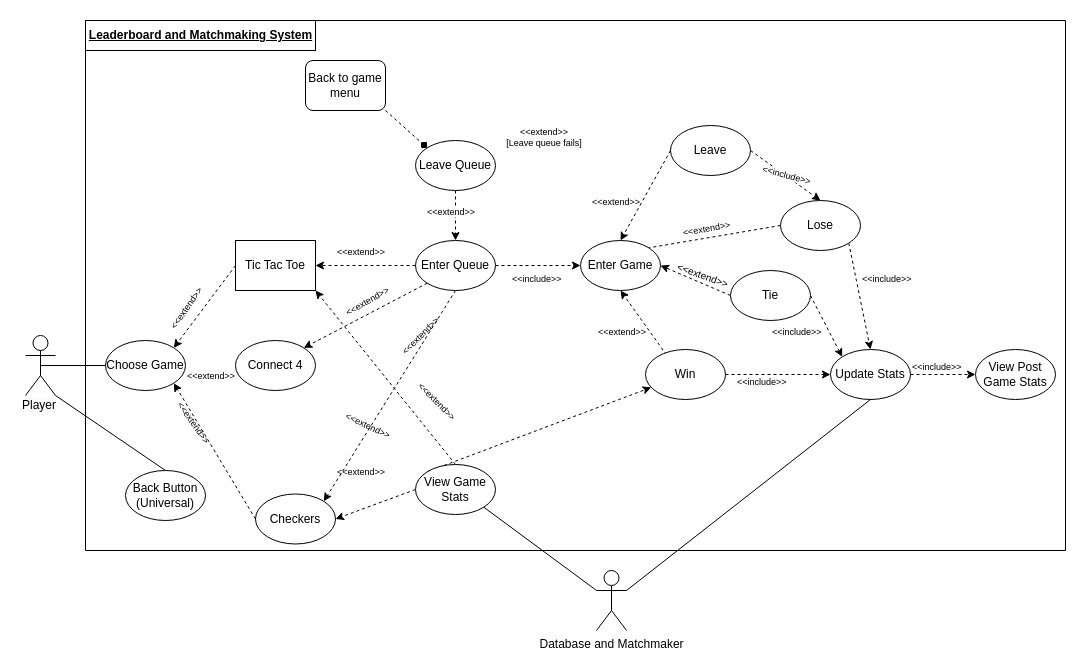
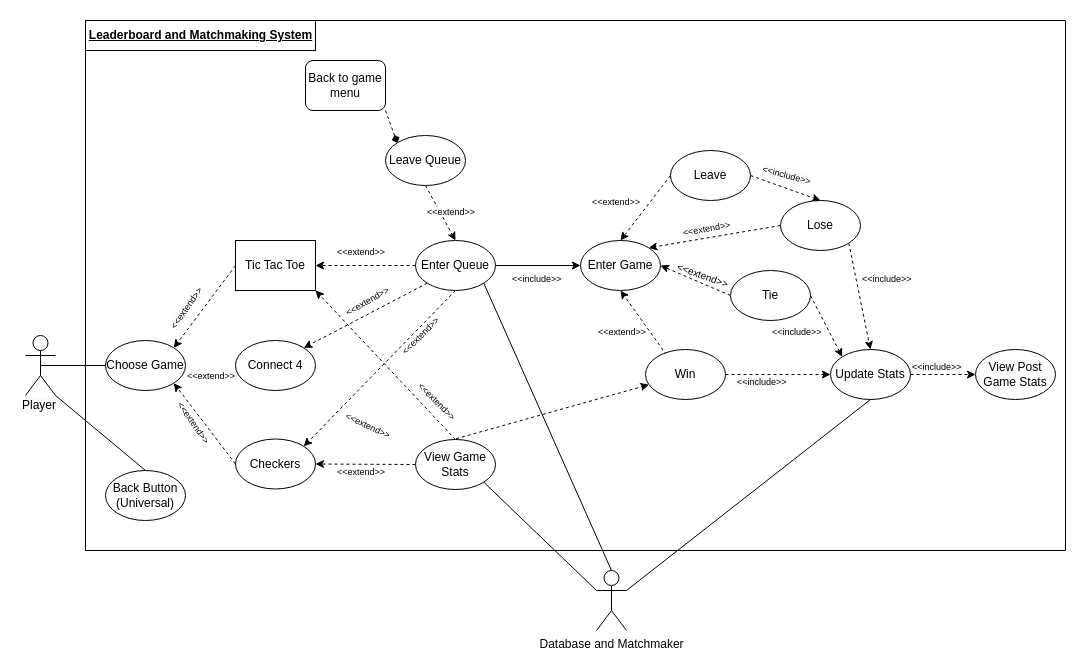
(545, 131) -> none
(711, 151) -> (711, 176)
(456, 166) -> (426, 161)
(654, 247) -> (657, 246)
(535, 266) -> (535, 266)
none -> (548, 427)
(456, 490) -> (456, 465)
(166, 496) -> (146, 496)
(296, 519) -> (276, 464)
